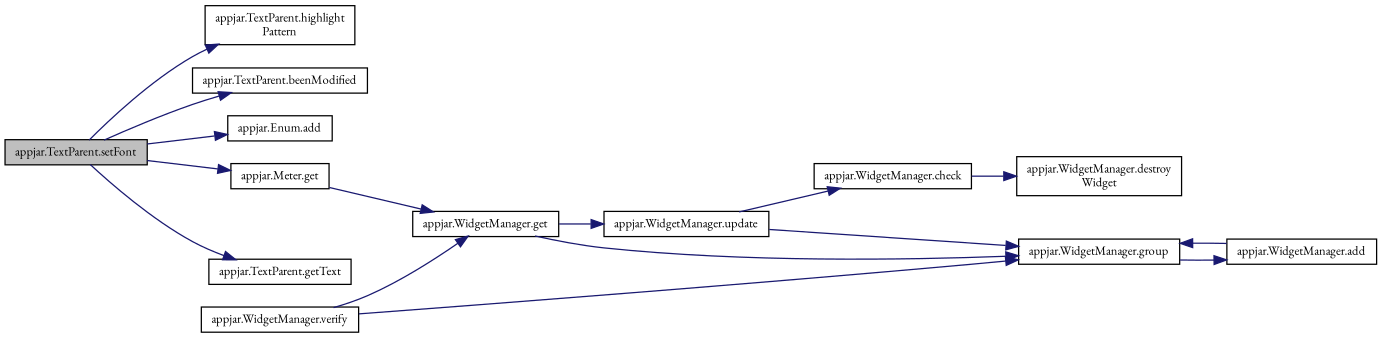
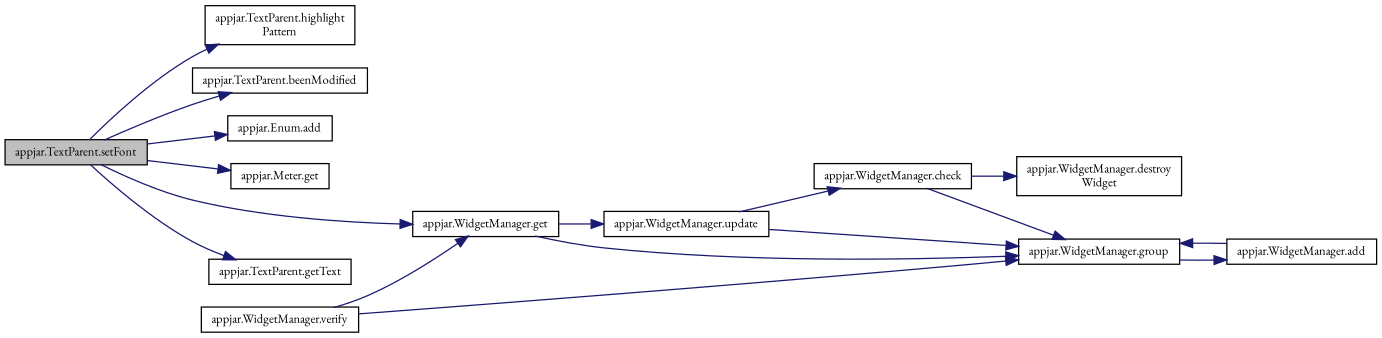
(375, 198) -> (247, 211)
none -> (990, 212)
